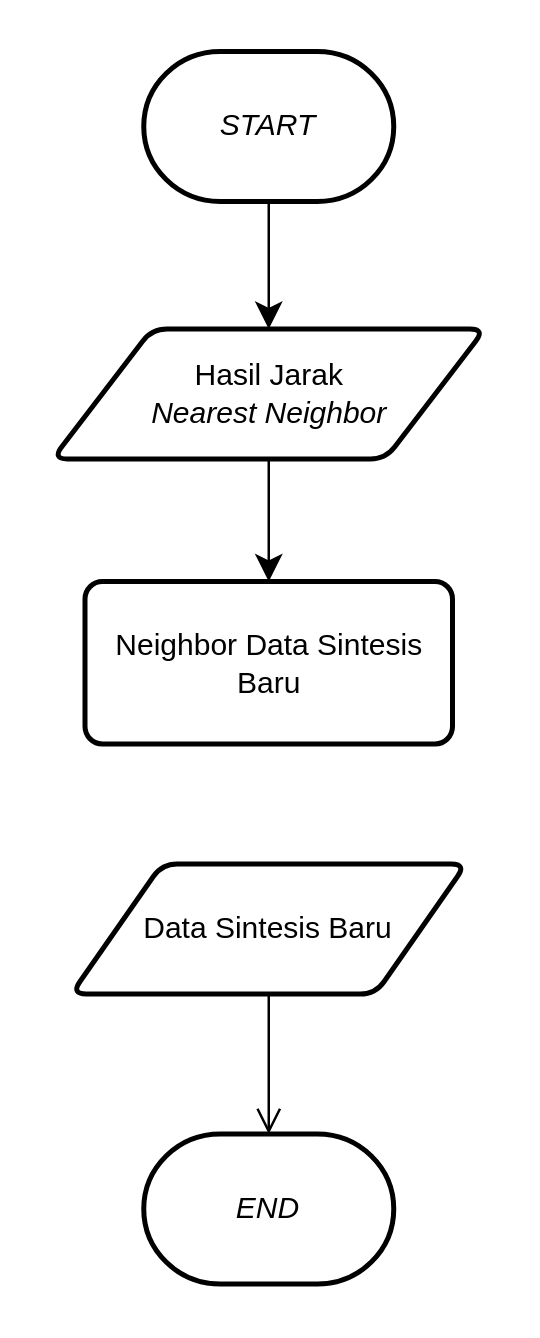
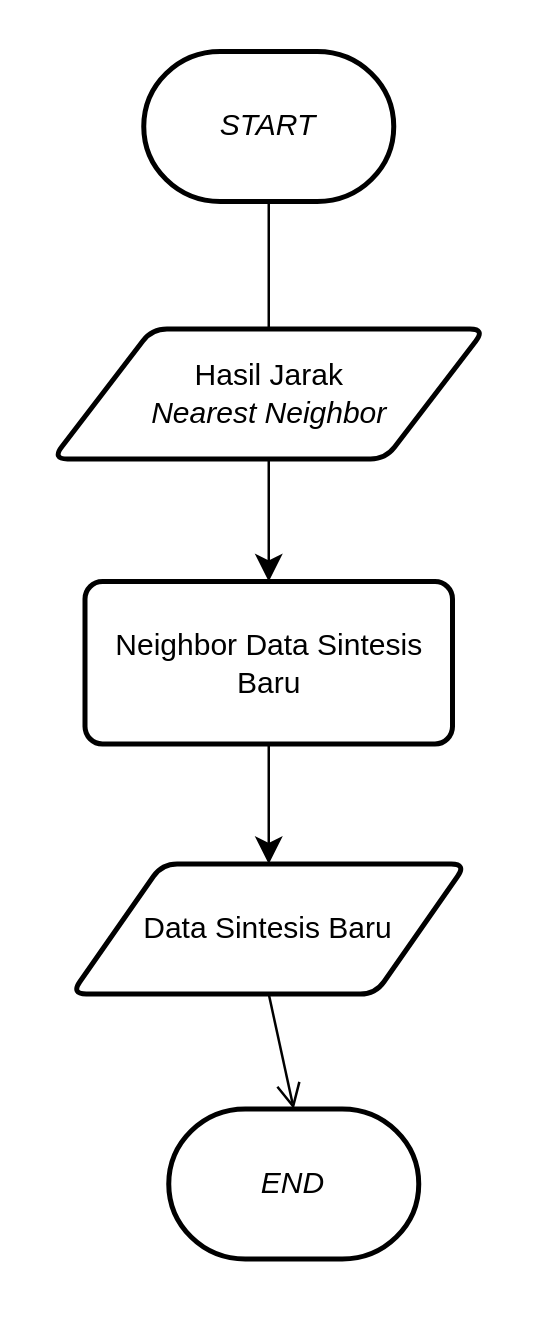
(269, 307) -> (269, 316)
none -> (269, 794)
(269, 1209) -> (294, 1184)
